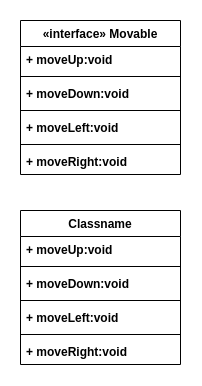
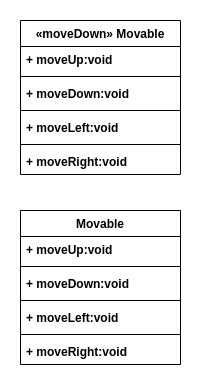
(100, 34) -> (100, 34)
(100, 224) -> (100, 224)
